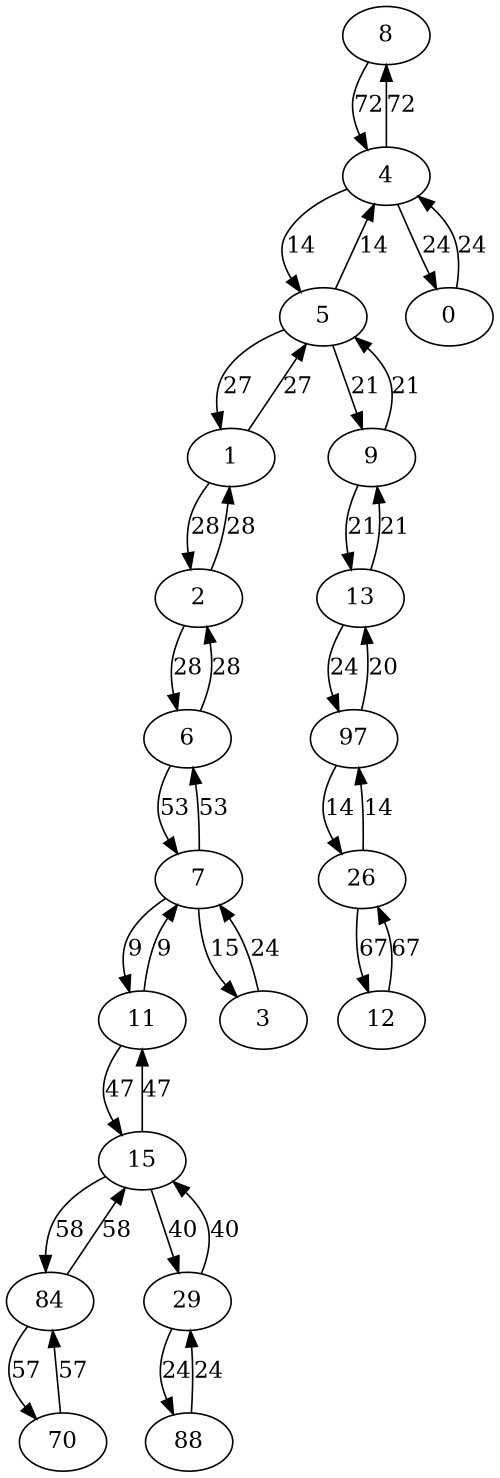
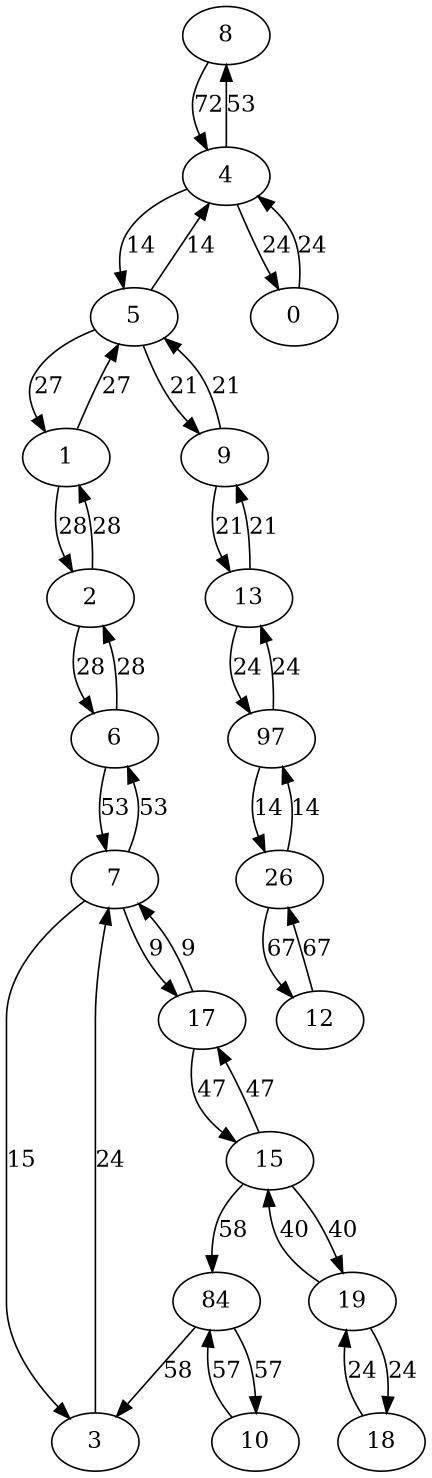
(402, 106) -> (242, 106)
(384, 668) -> (287, 668)
(142, 1020) -> (202, 1020)
(91, 1238) -> (162, 1365)
(188, 1301) -> (352, 1301)
(63, 1442) -> (255, 1442)
(189, 1442) -> (382, 1442)
